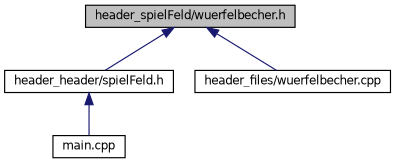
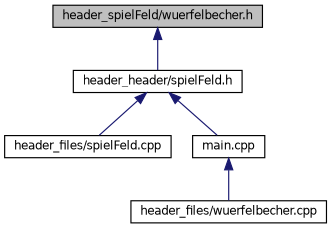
(247, 52) -> (229, 185)
none -> (88, 147)
